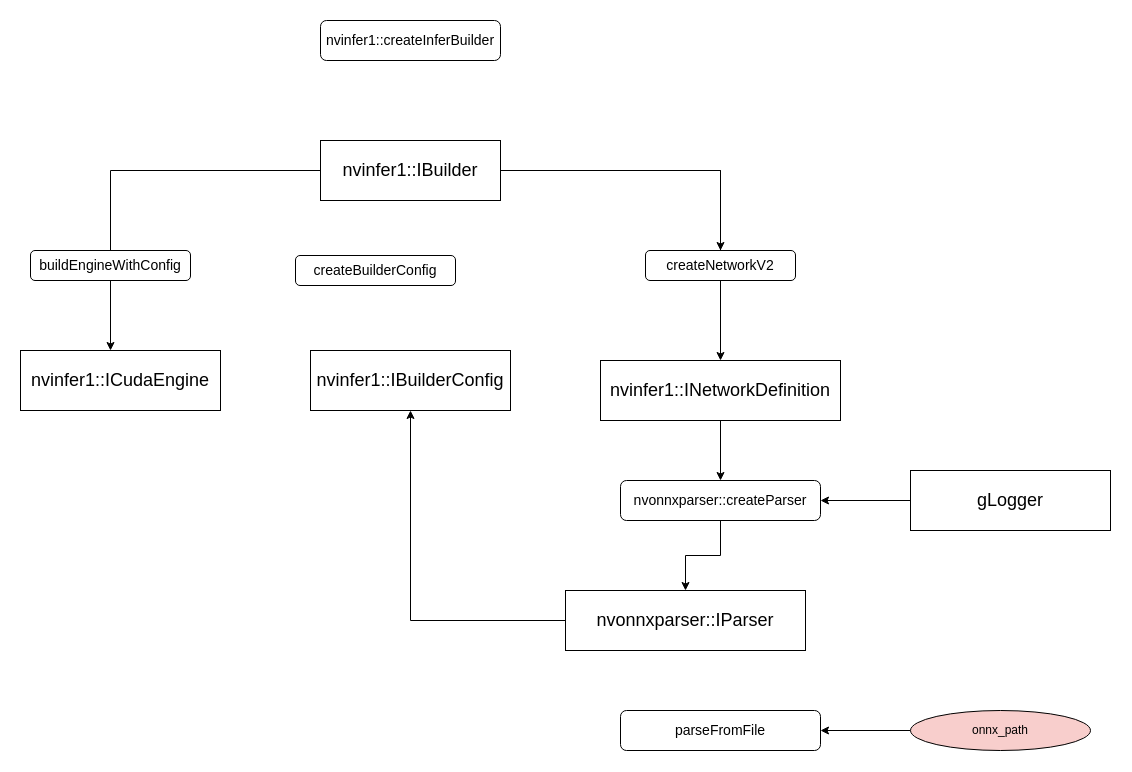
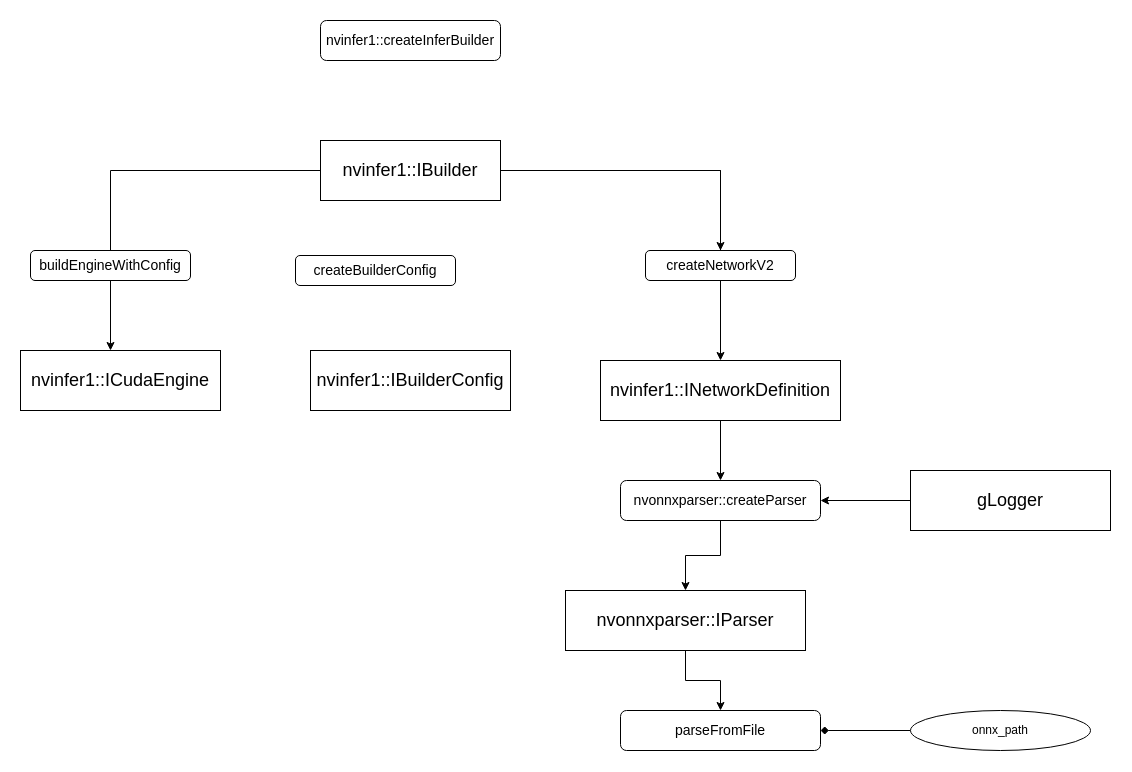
(411, 596) -> (700, 681)
(828, 731) -> (829, 731)
(1001, 731) -> (1001, 731)
